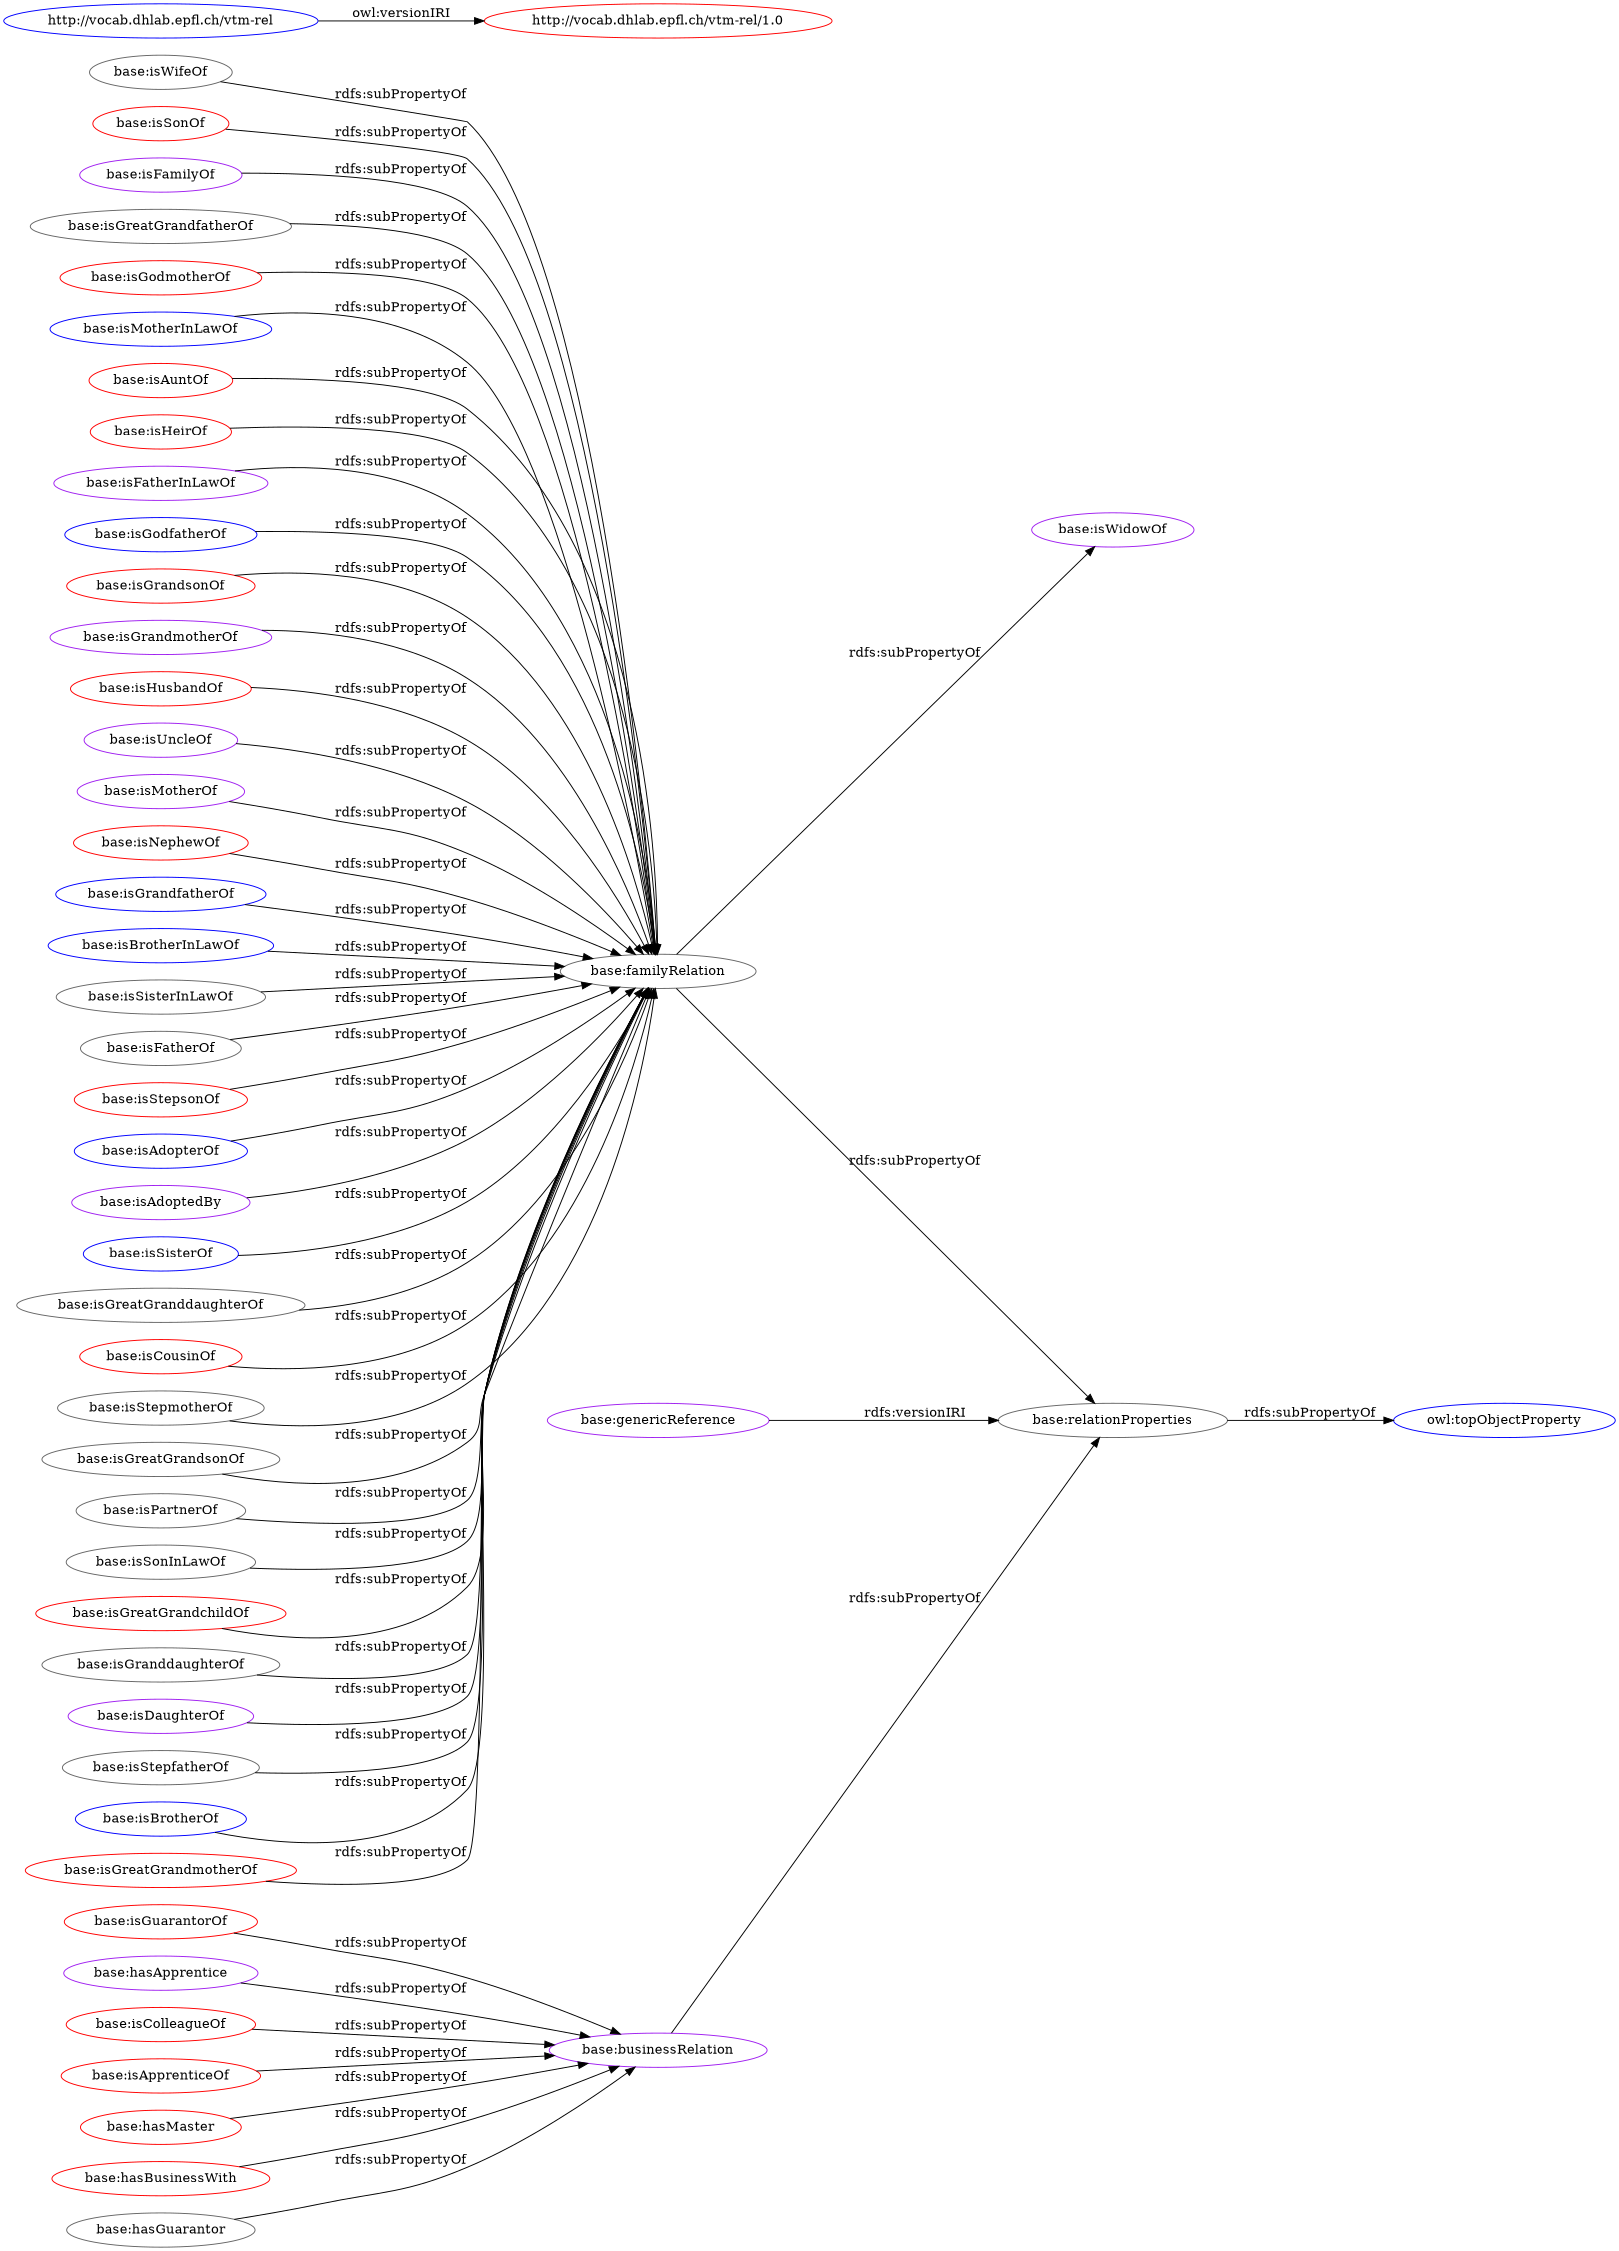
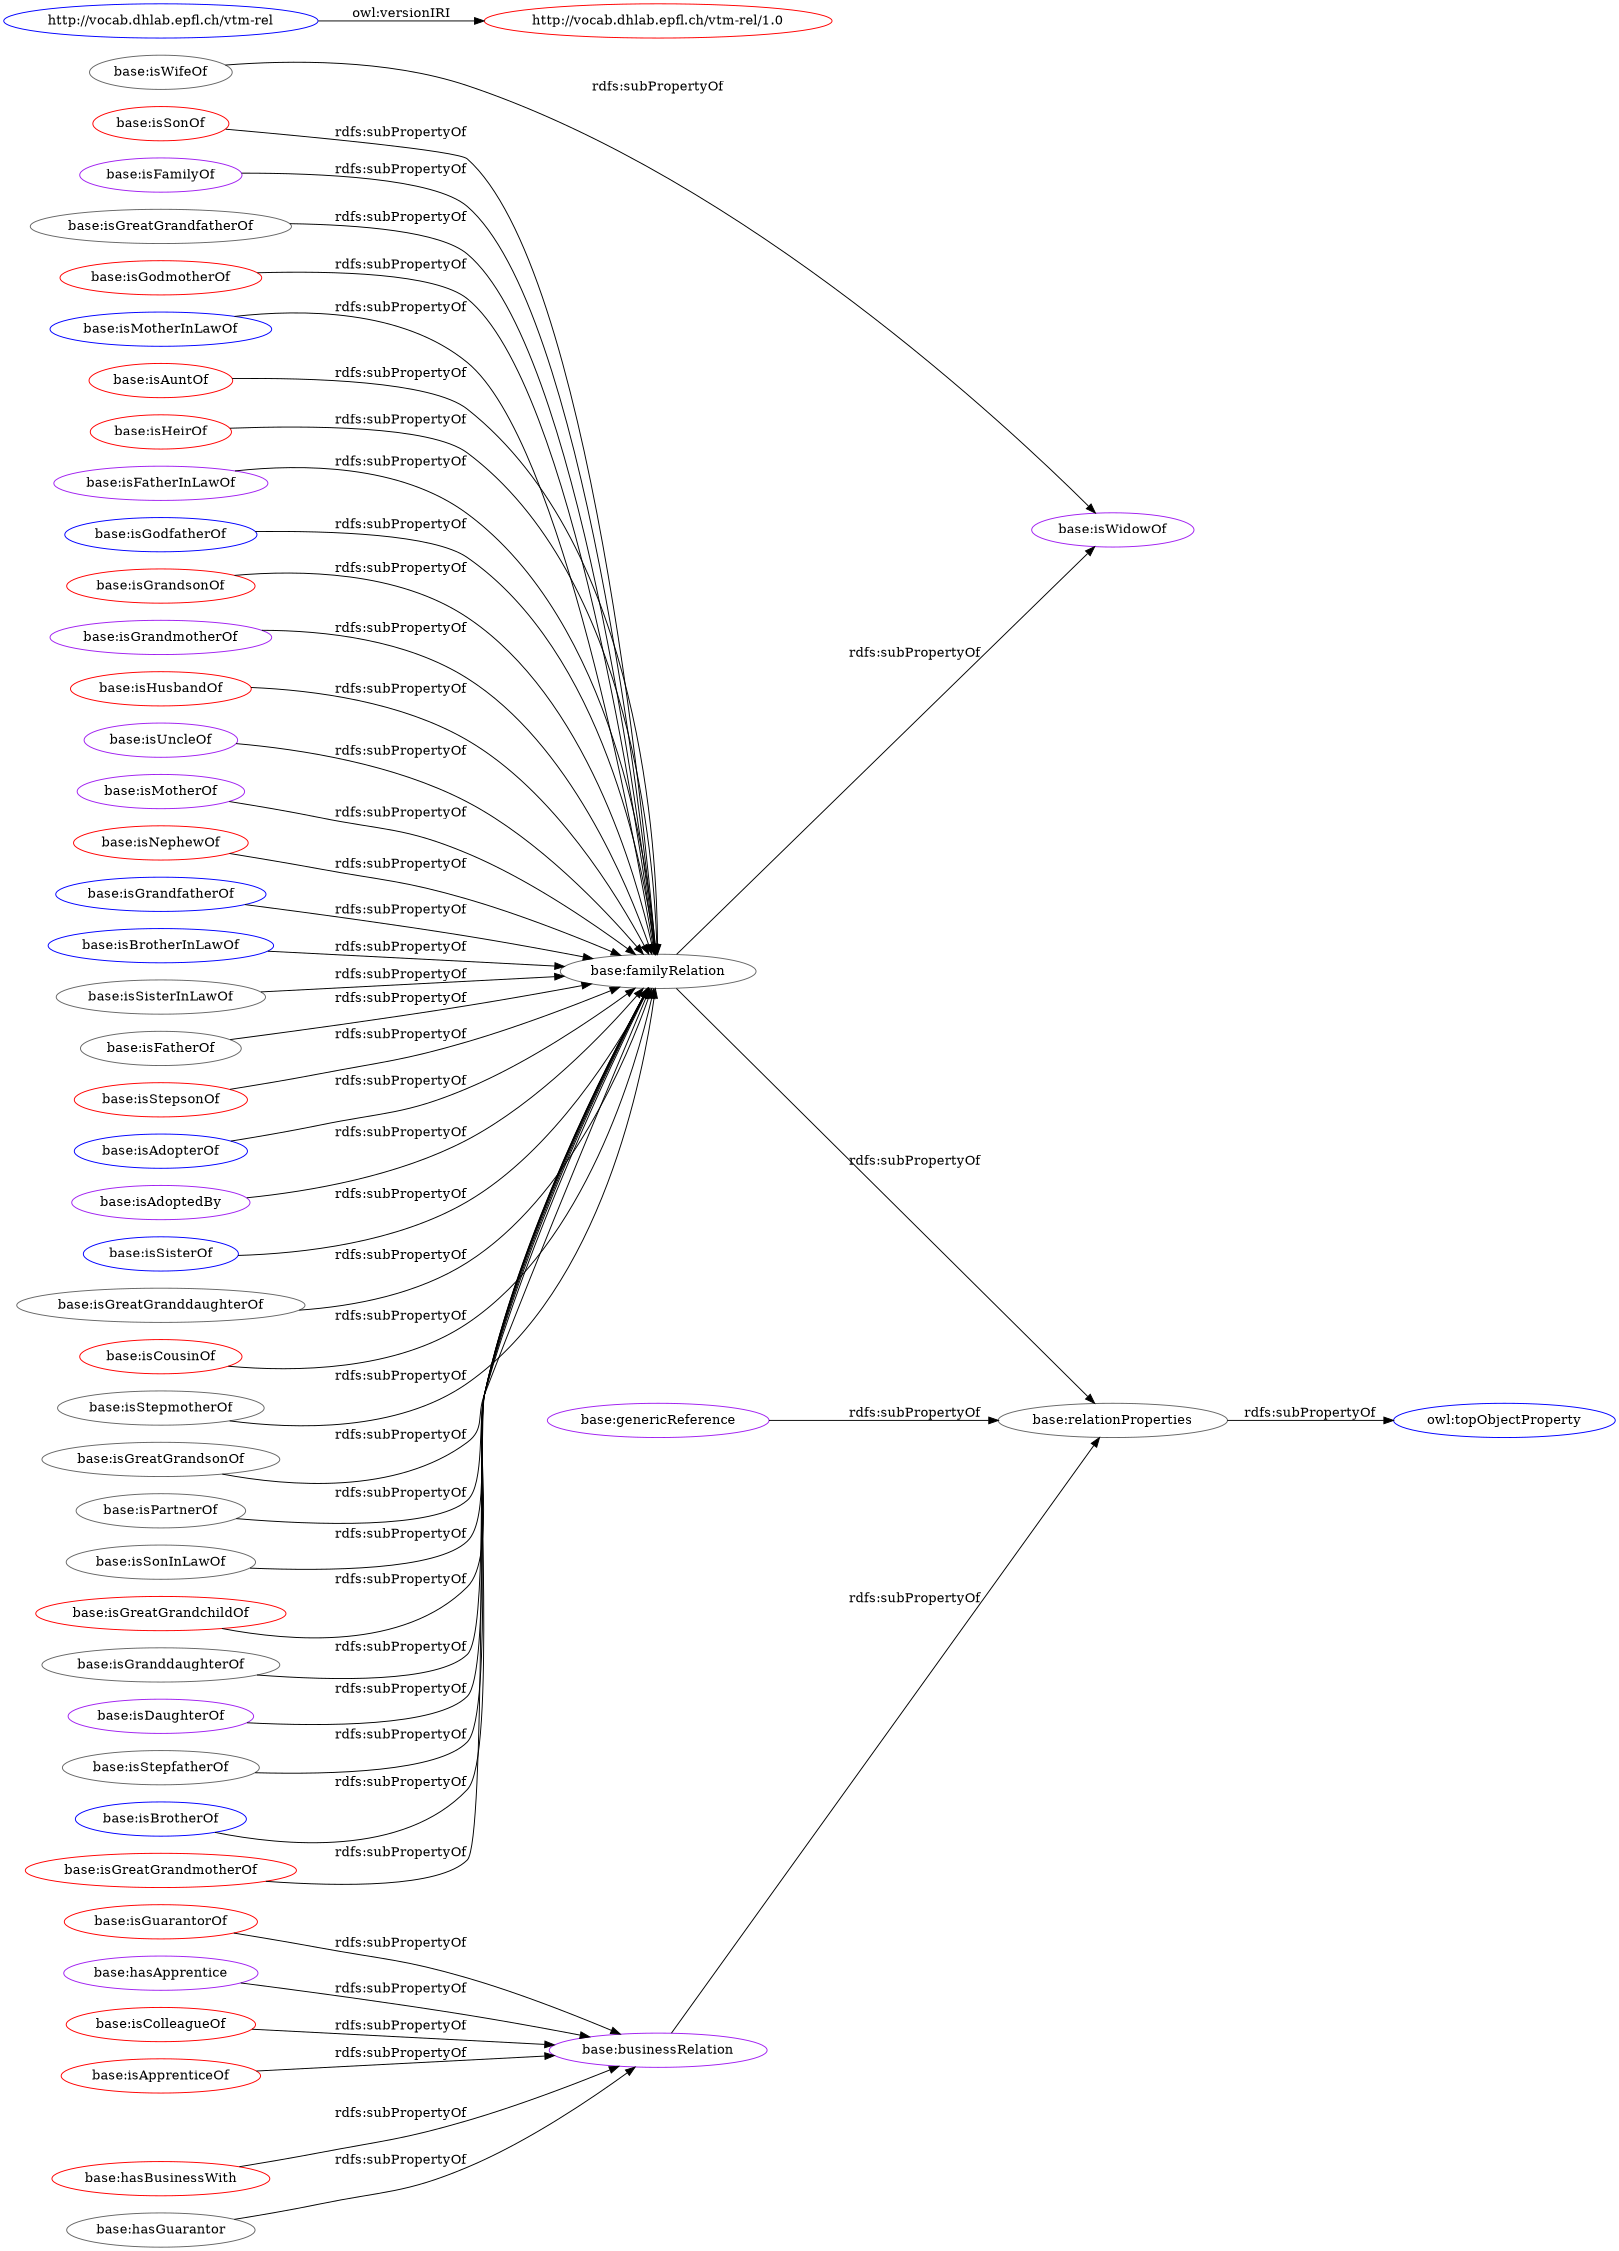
(579, 399) -> (697, 197)
(915, 1413) -> (915, 1413)
(161, 2127) -> none
